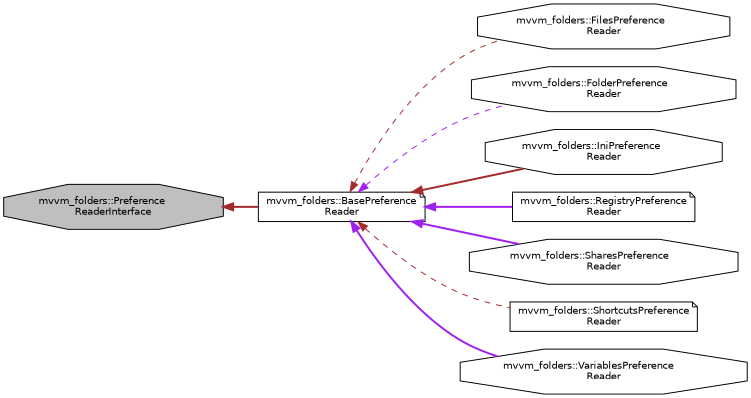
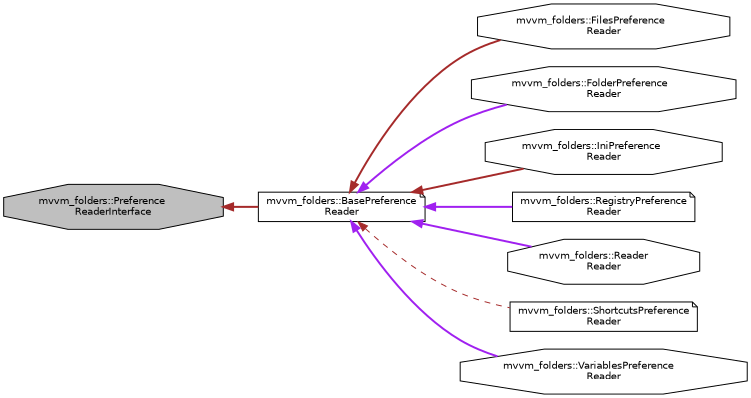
(414, 97) -> (414, 97)
(431, 136) -> (431, 136)
(604, 262) -> (604, 262)
